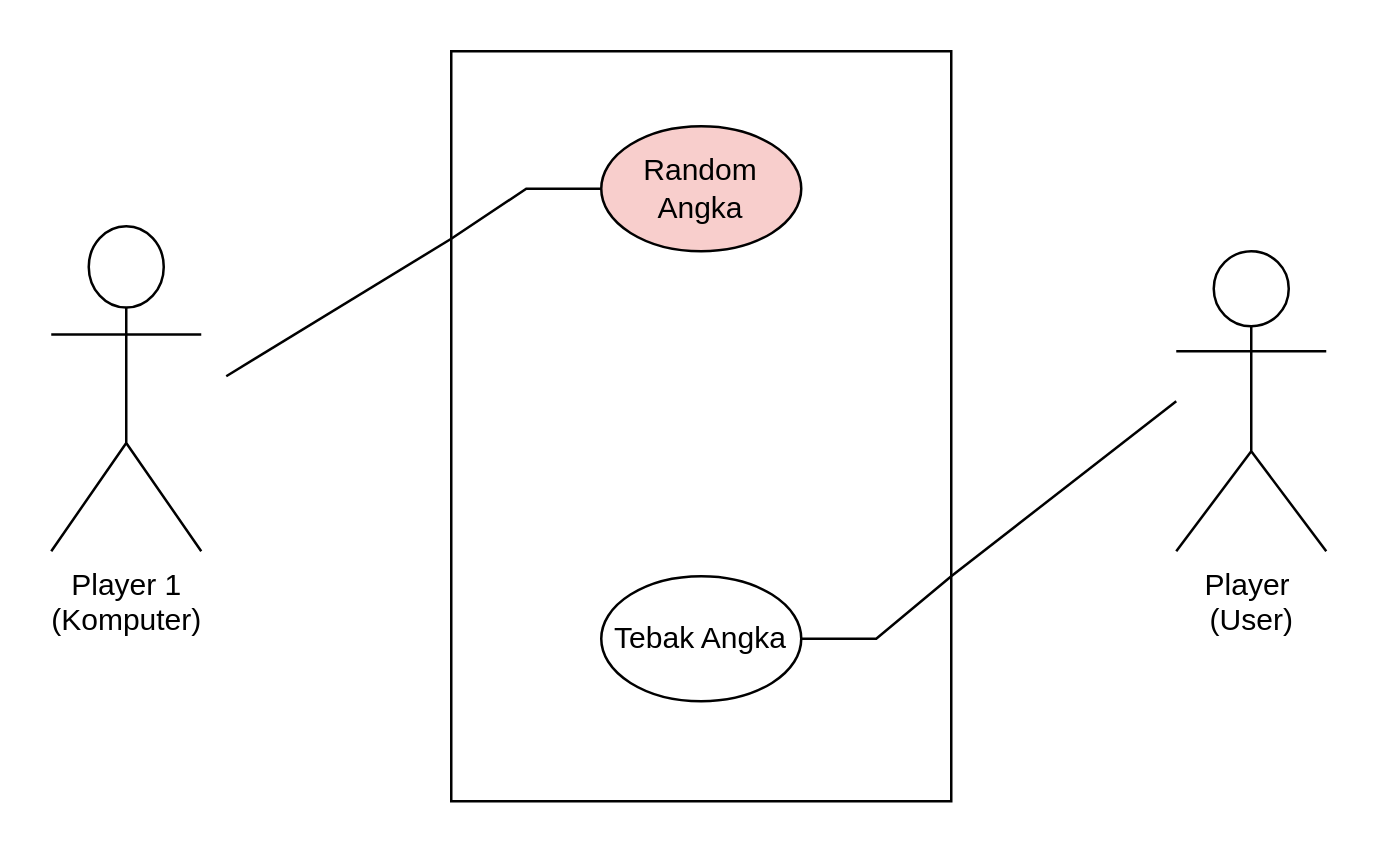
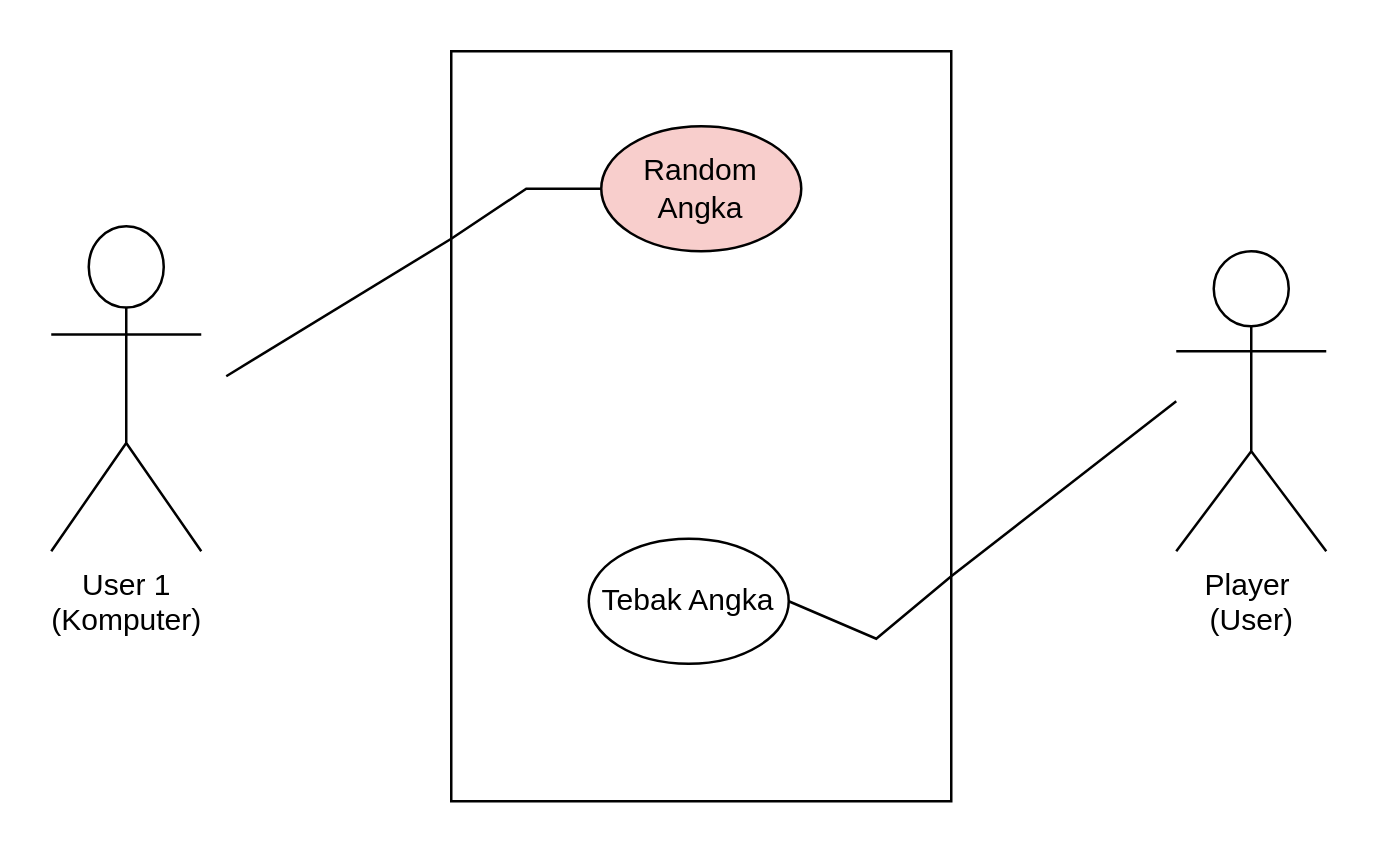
(128, 605) -> (128, 605)
(701, 639) -> (689, 601)
